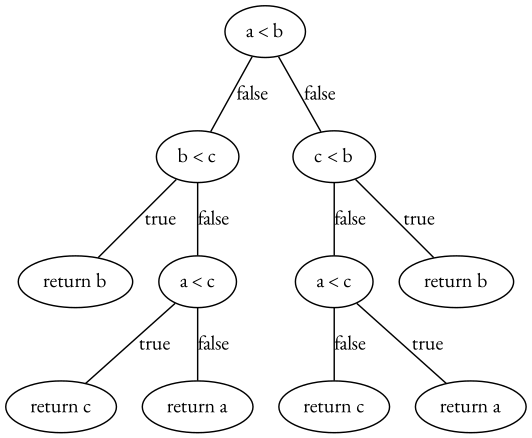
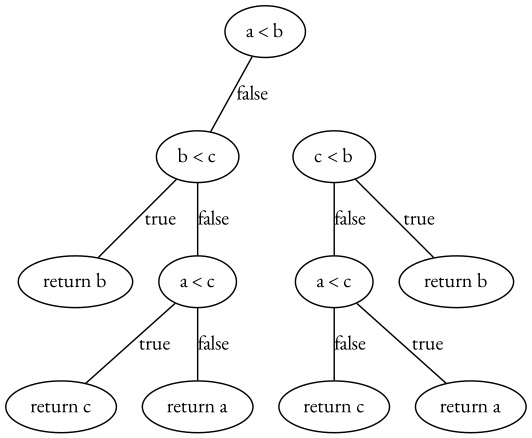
(300, 94) -> none
